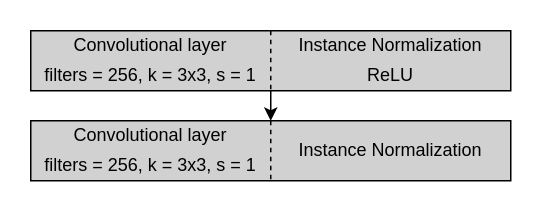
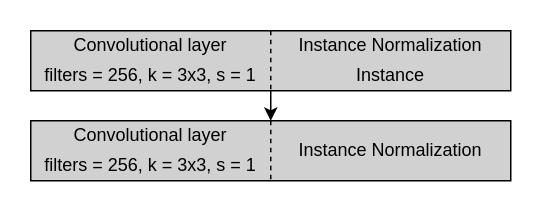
(391, 76) -> (391, 76)
